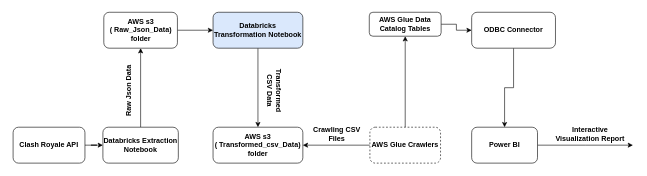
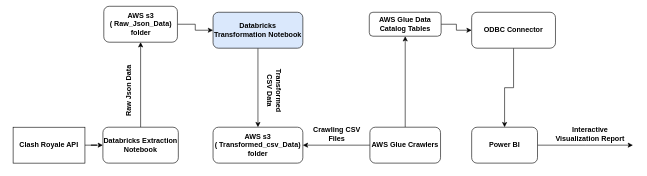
(140, 30) -> (140, 24)
(48, 146) -> (48, 146)
(405, 146) -> (405, 146)
